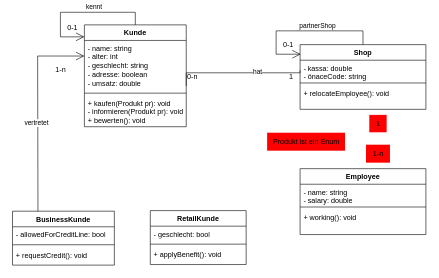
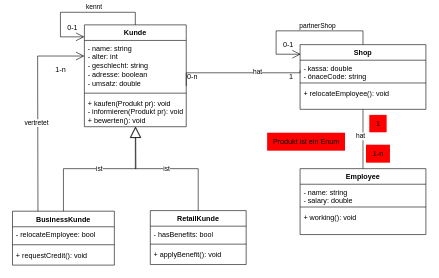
none -> (363, 135)
none -> (77, 169)
none -> (188, 169)
(186, 235) -> (188, 235)
(64, 240) -> (59, 236)
